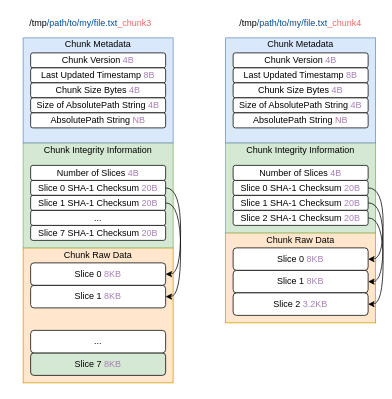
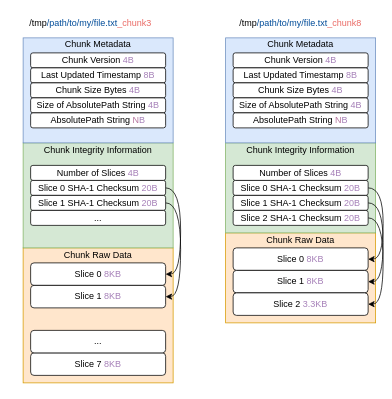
(300, 23) -> (300, 23)
(98, 233) -> none
(300, 304) -> (300, 304)
(98, 364) -> (98, 364)
